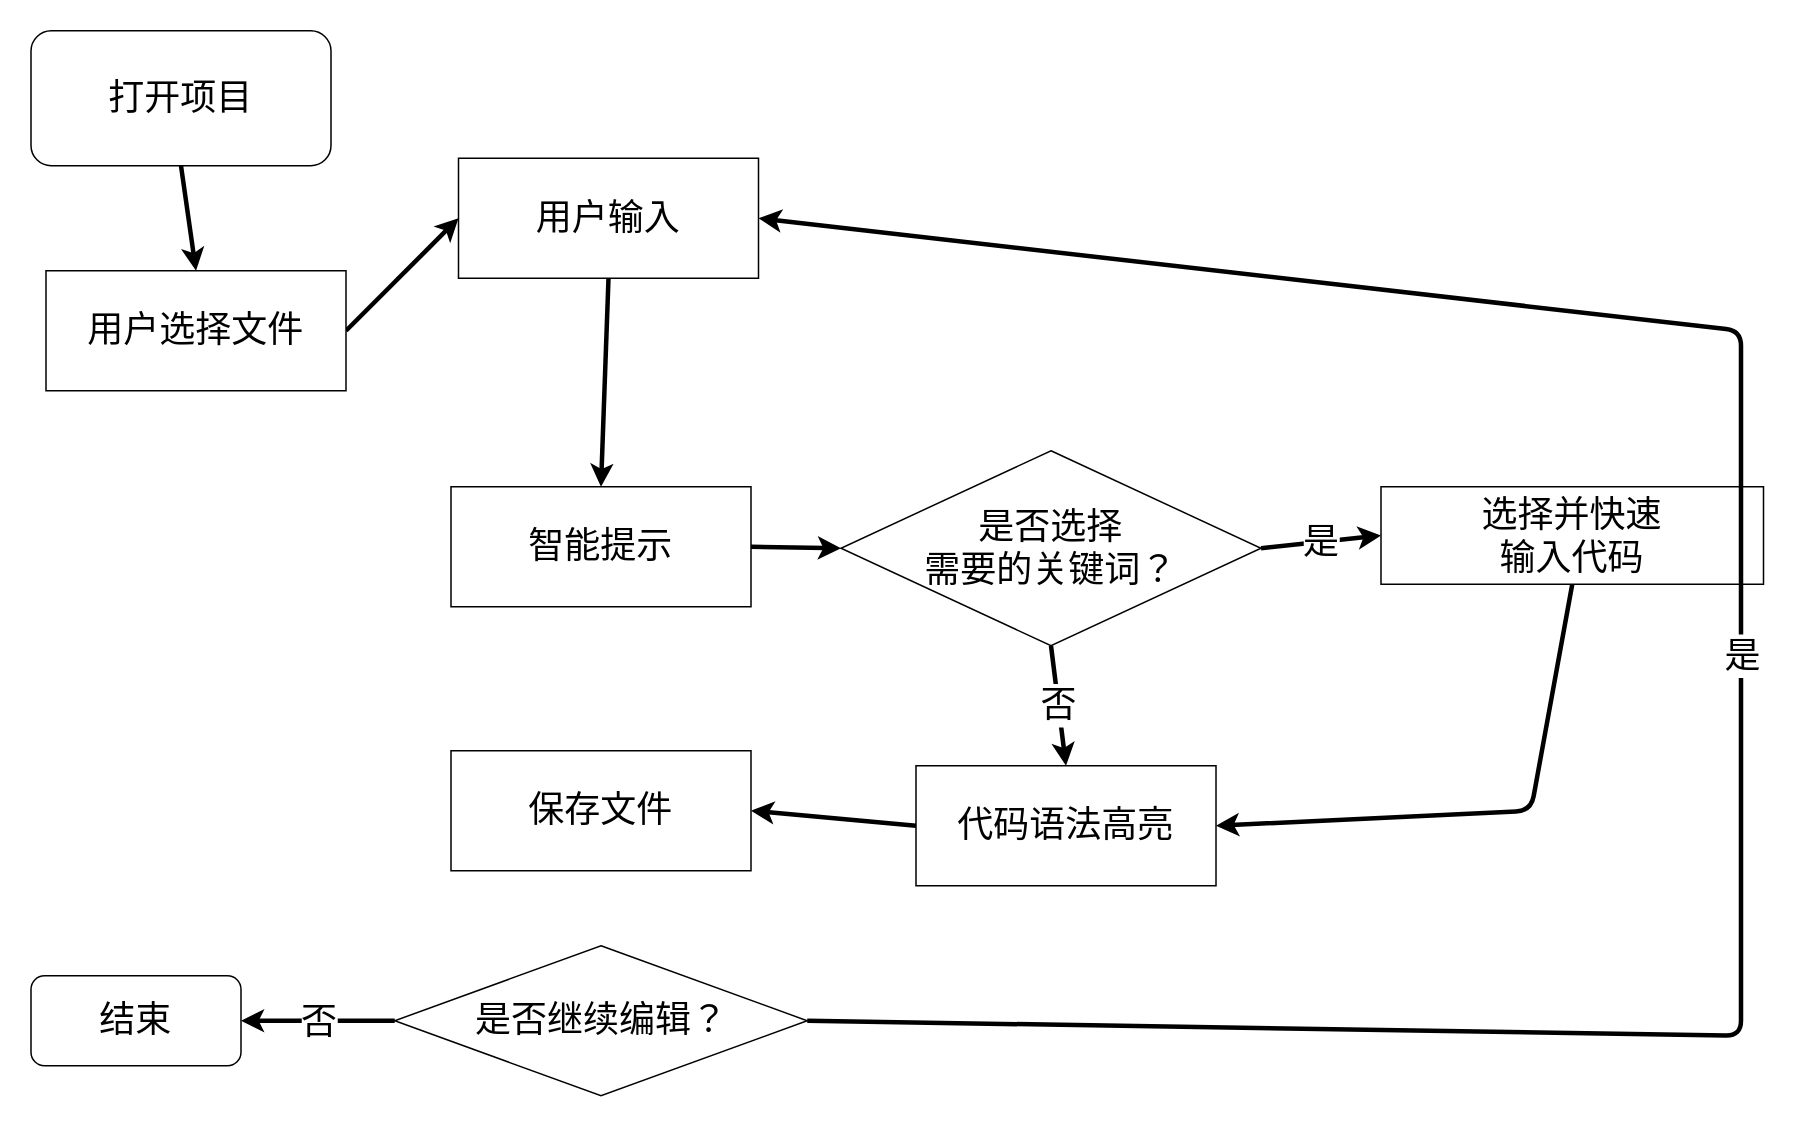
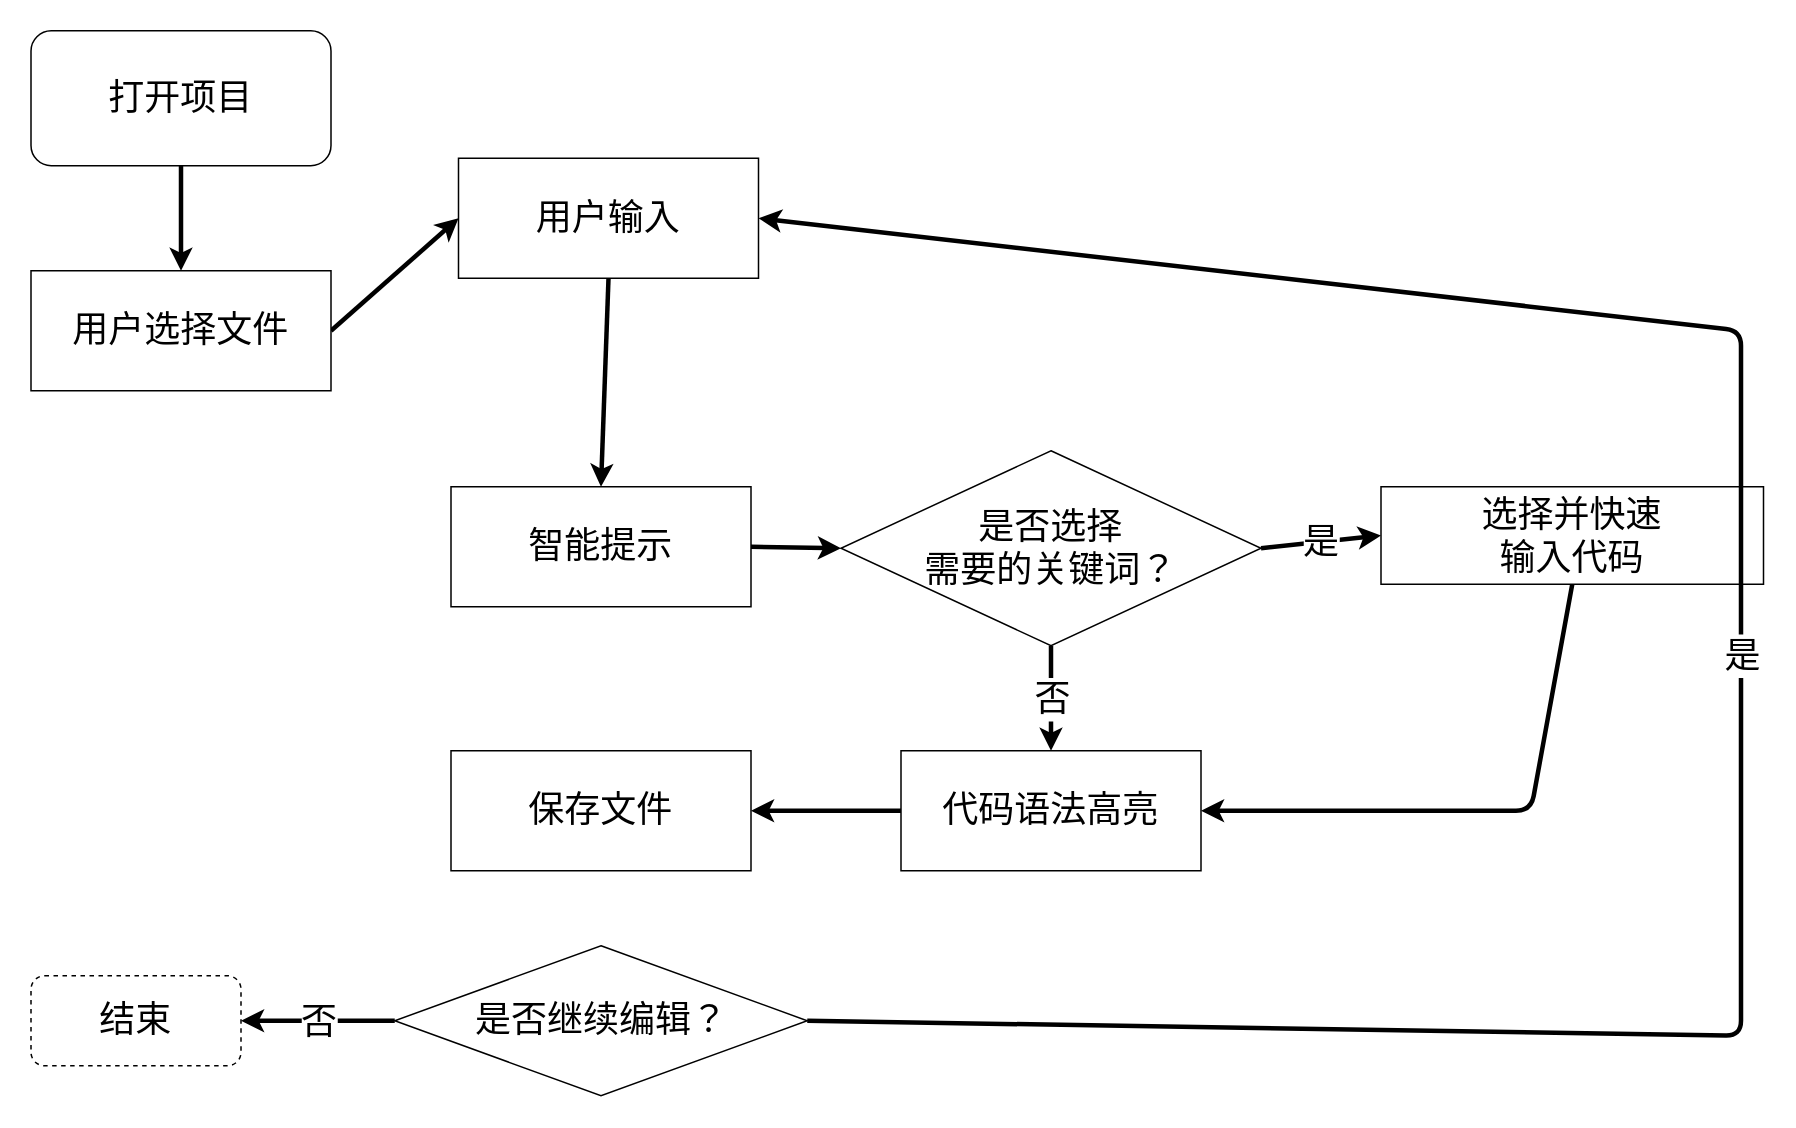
(196, 331) -> (181, 331)
(1066, 826) -> (1051, 811)
(136, 1021) -> (136, 1021)
